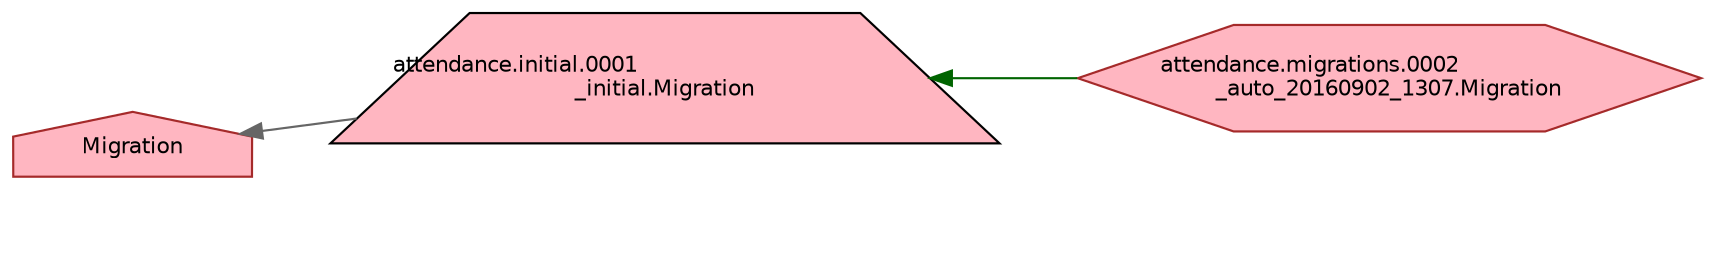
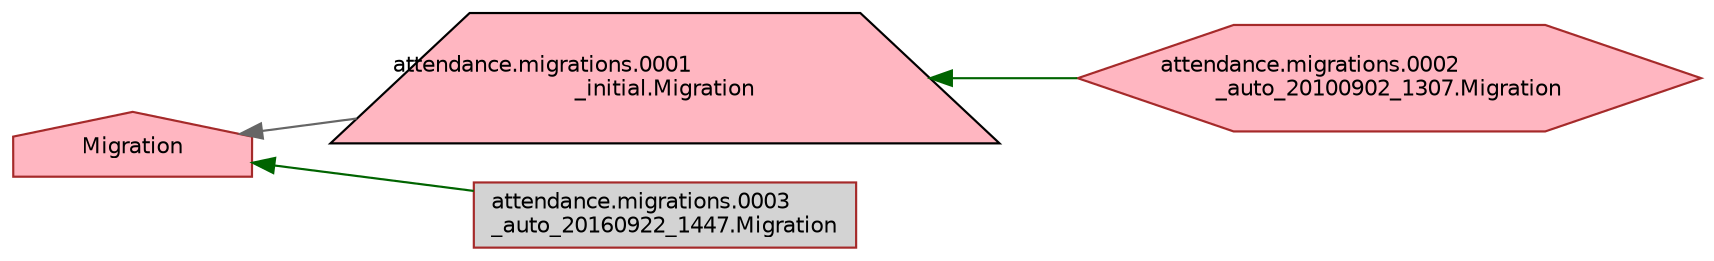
(665, 78) -> (665, 78)
(1389, 78) -> (1389, 78)
none -> (665, 215)
